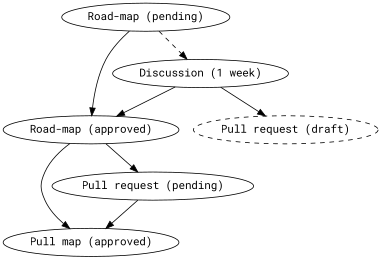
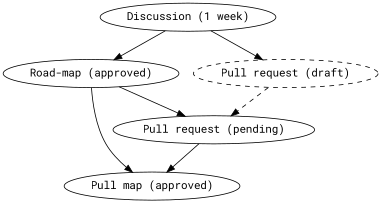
(146, 17) -> none
none -> (253, 99)
